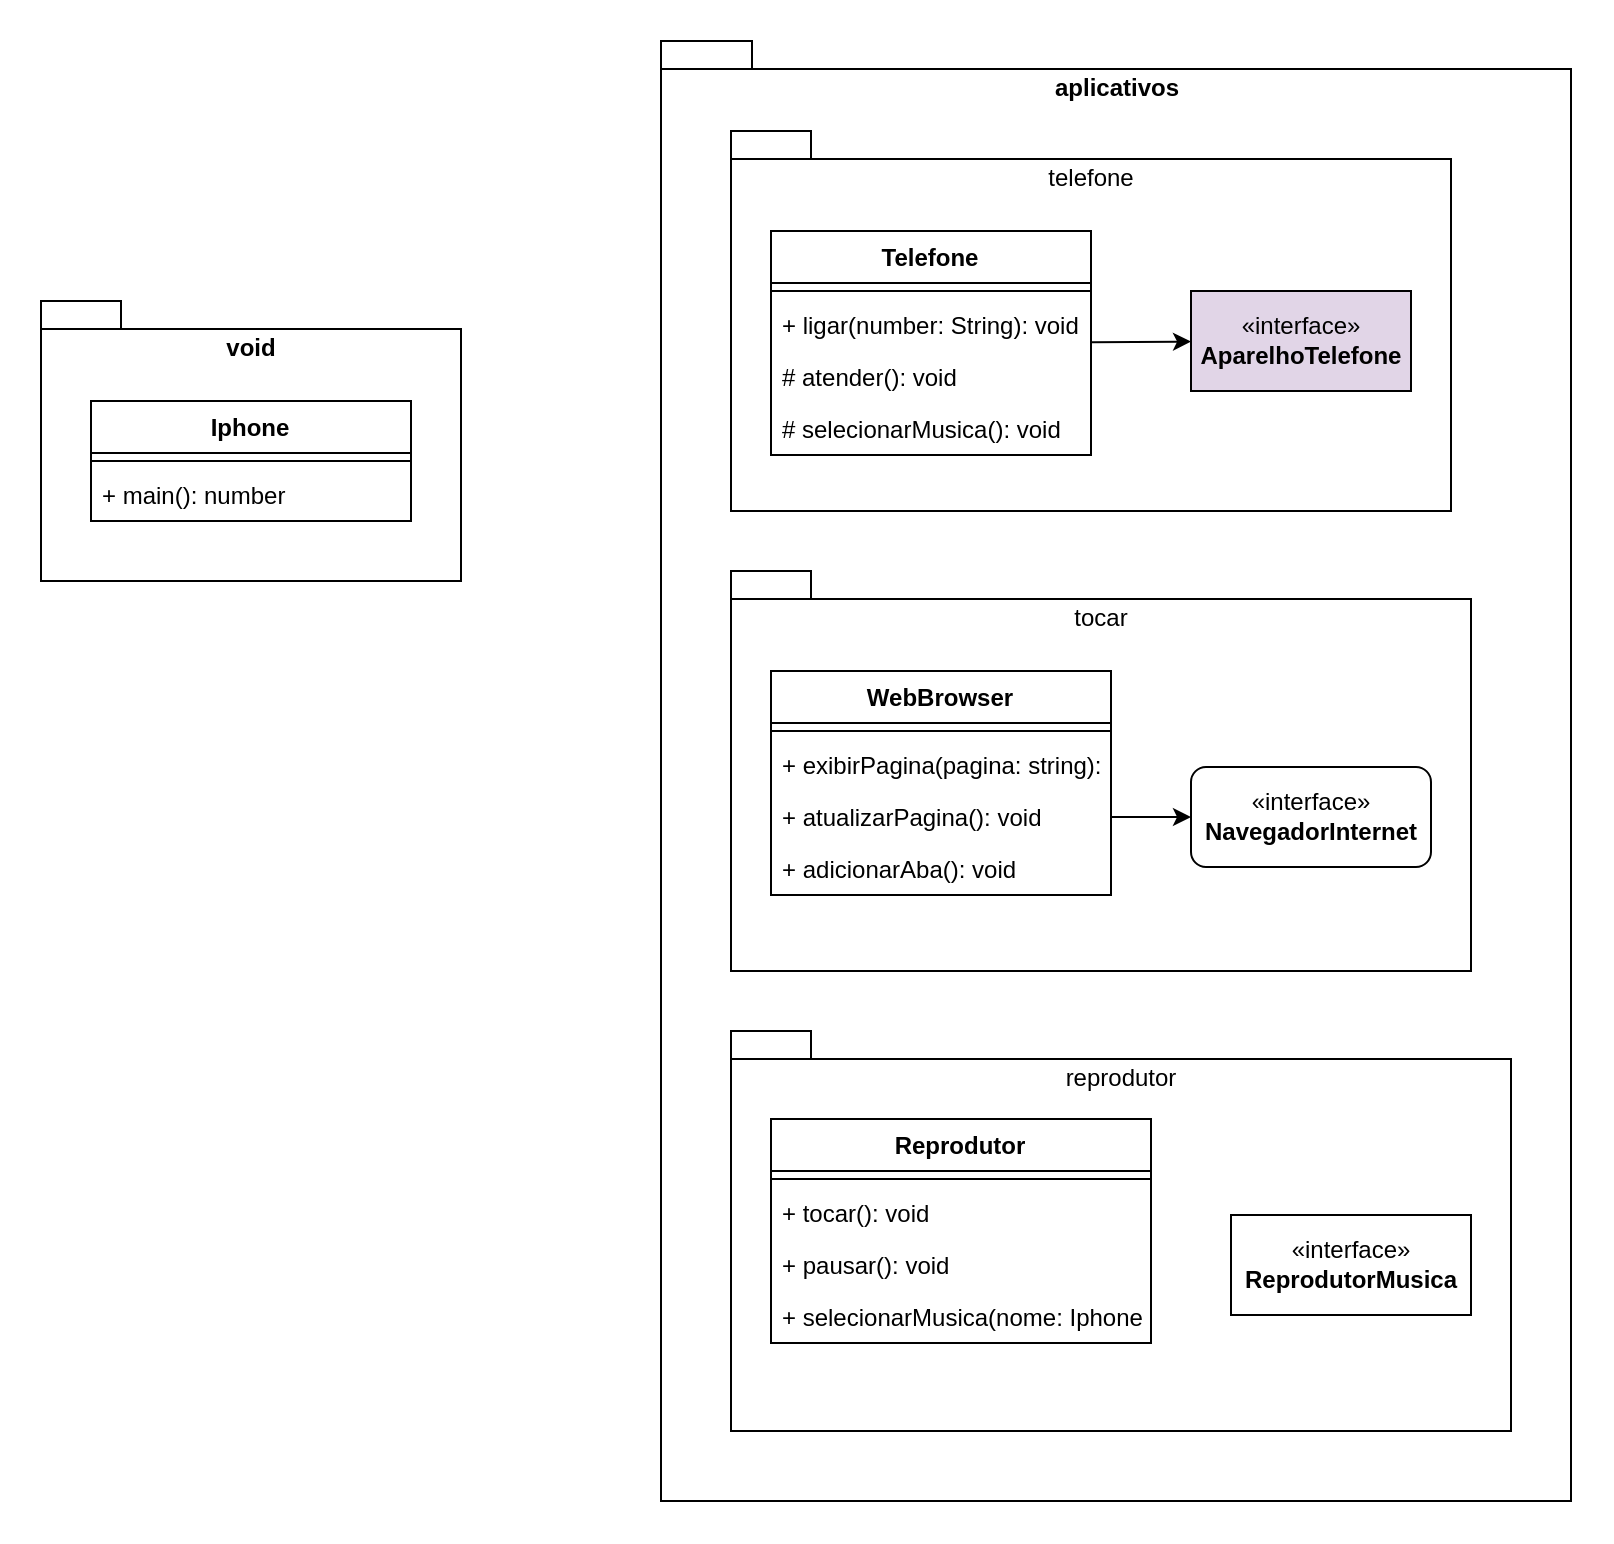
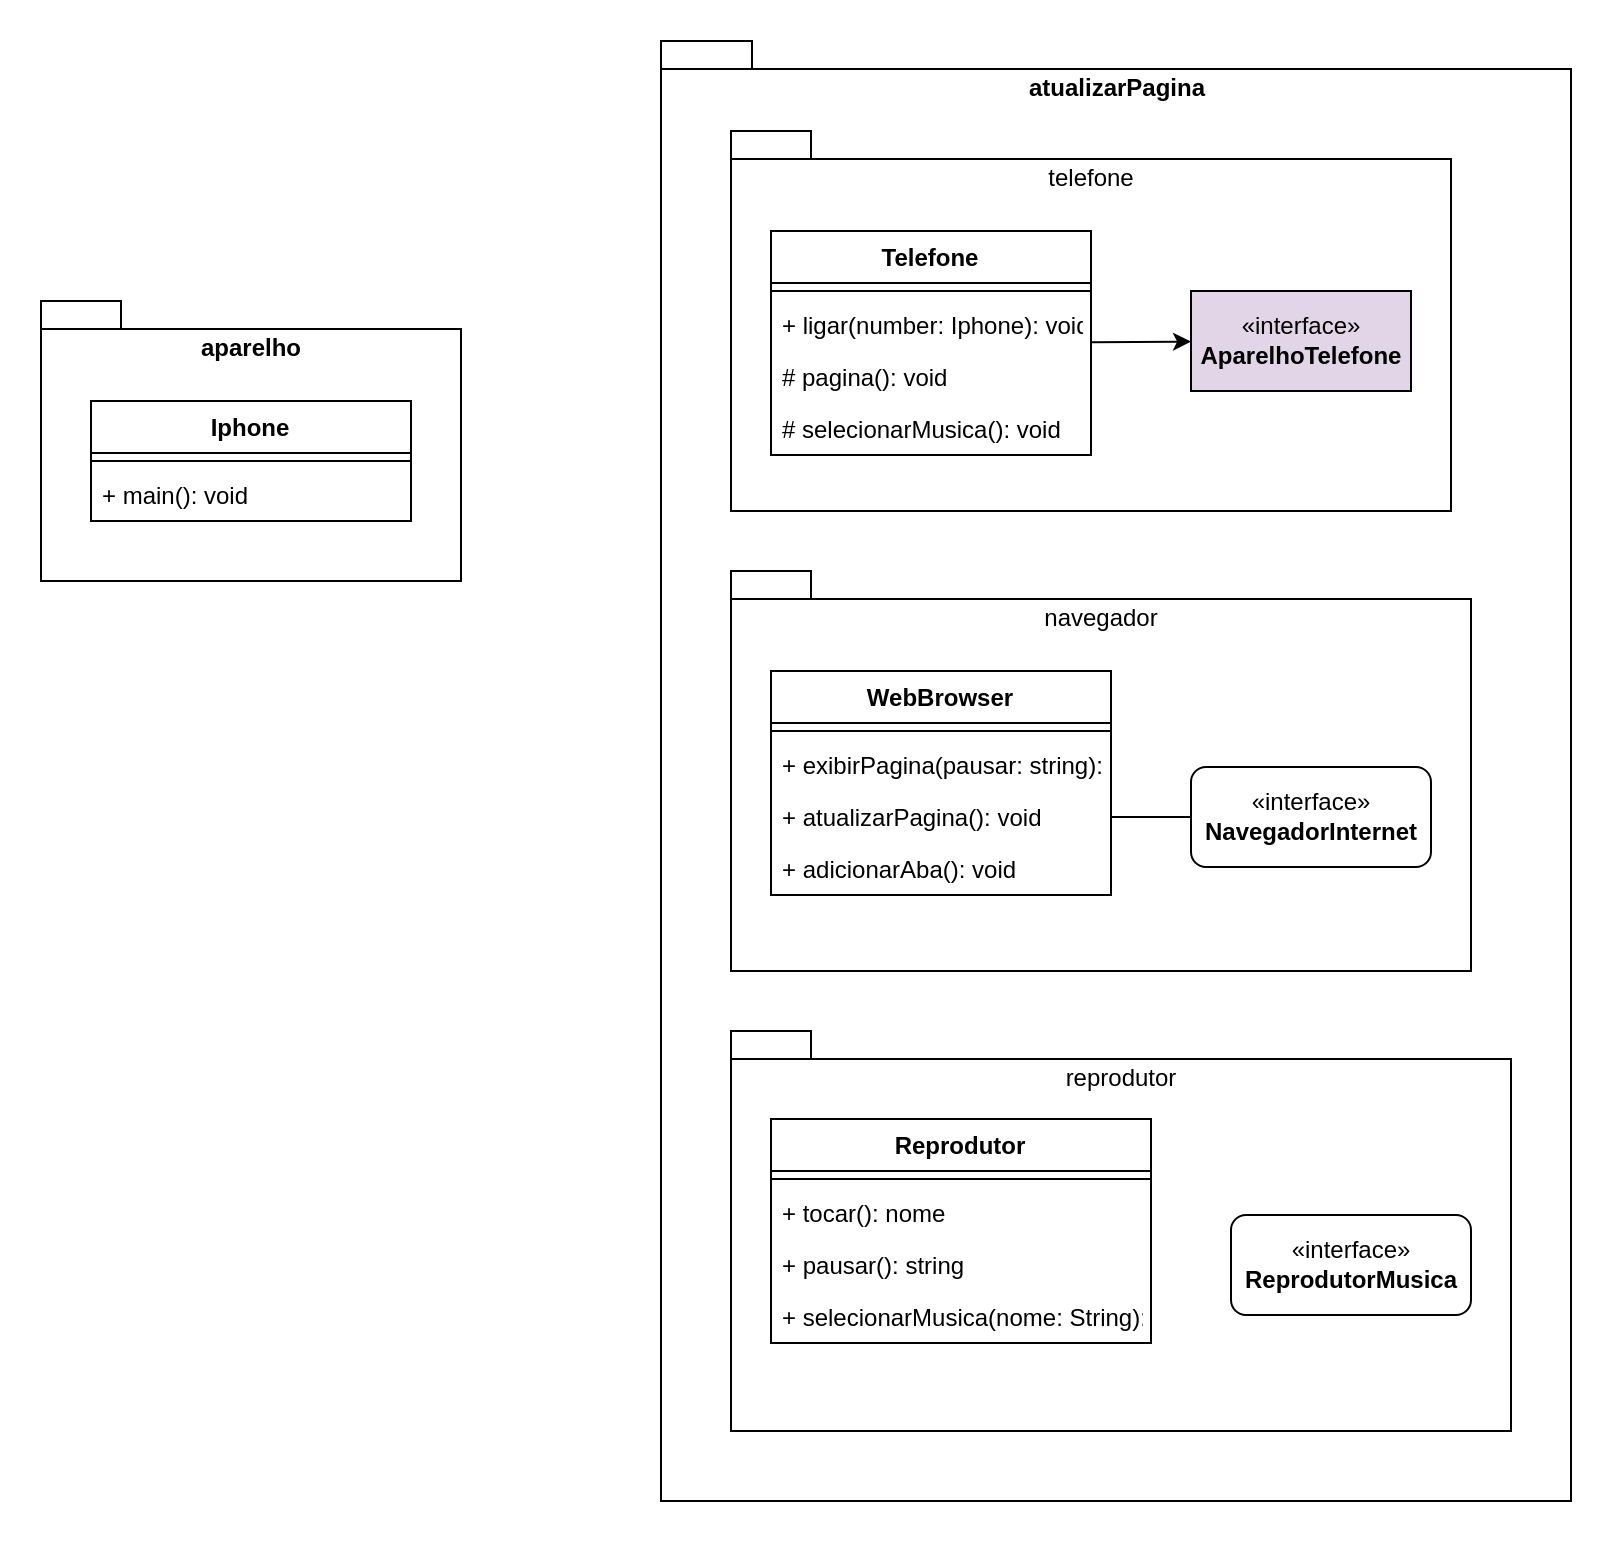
(1118, 89) -> (1118, 89)
(949, 326) -> (952, 326)
(252, 349) -> (252, 349)
(884, 378) -> (874, 378)
(197, 496) -> (180, 496)
(1102, 619) -> (1102, 619)
(990, 766) -> (993, 766)
(1176, 817) -> (1181, 817)
(870, 1214) -> (873, 1214)
(1351, 1265) -> (1351, 1265)
(877, 1266) -> (890, 1266)
(1009, 1318) -> (1006, 1318)
